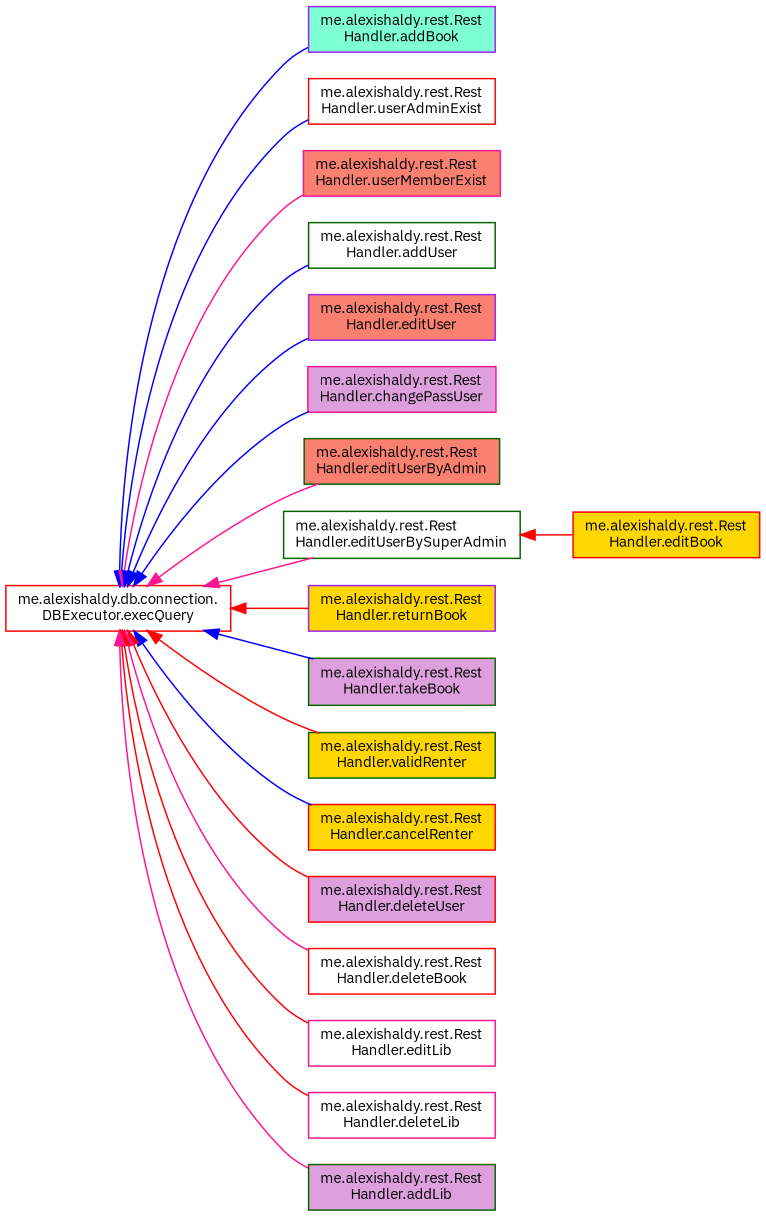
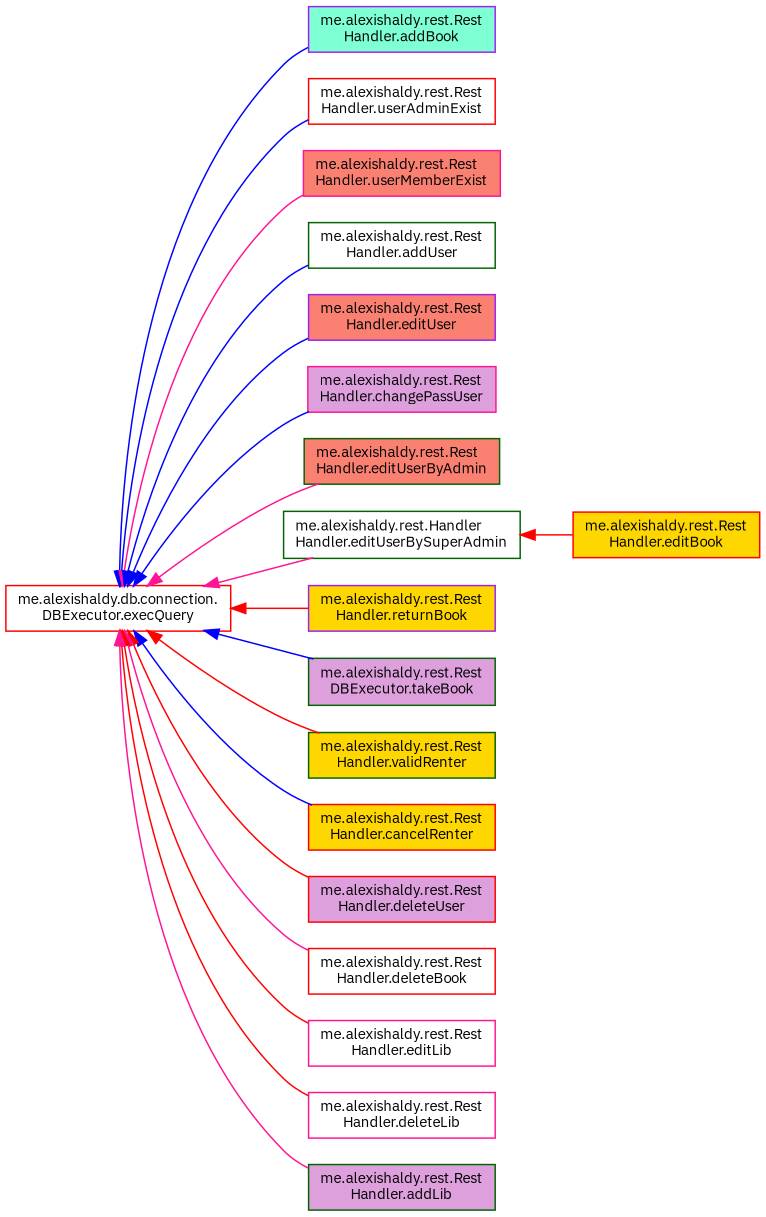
(402, 535) -> (402, 535)
(402, 682) -> (402, 682)
